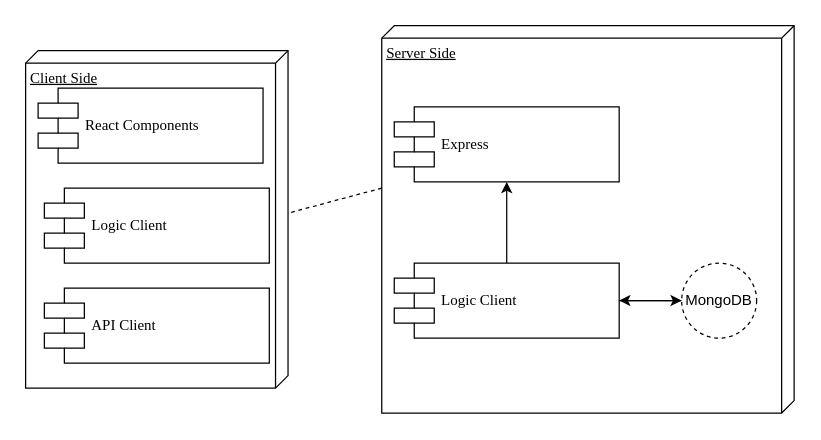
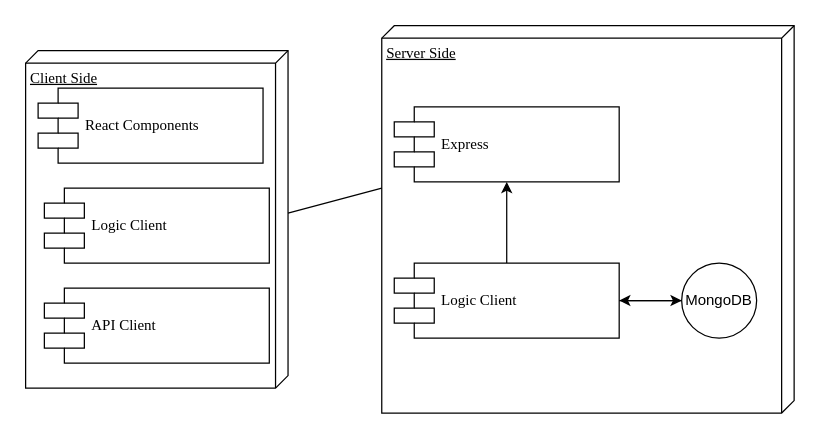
(334, 201) -> (334, 201)
(719, 301) -> (719, 301)
